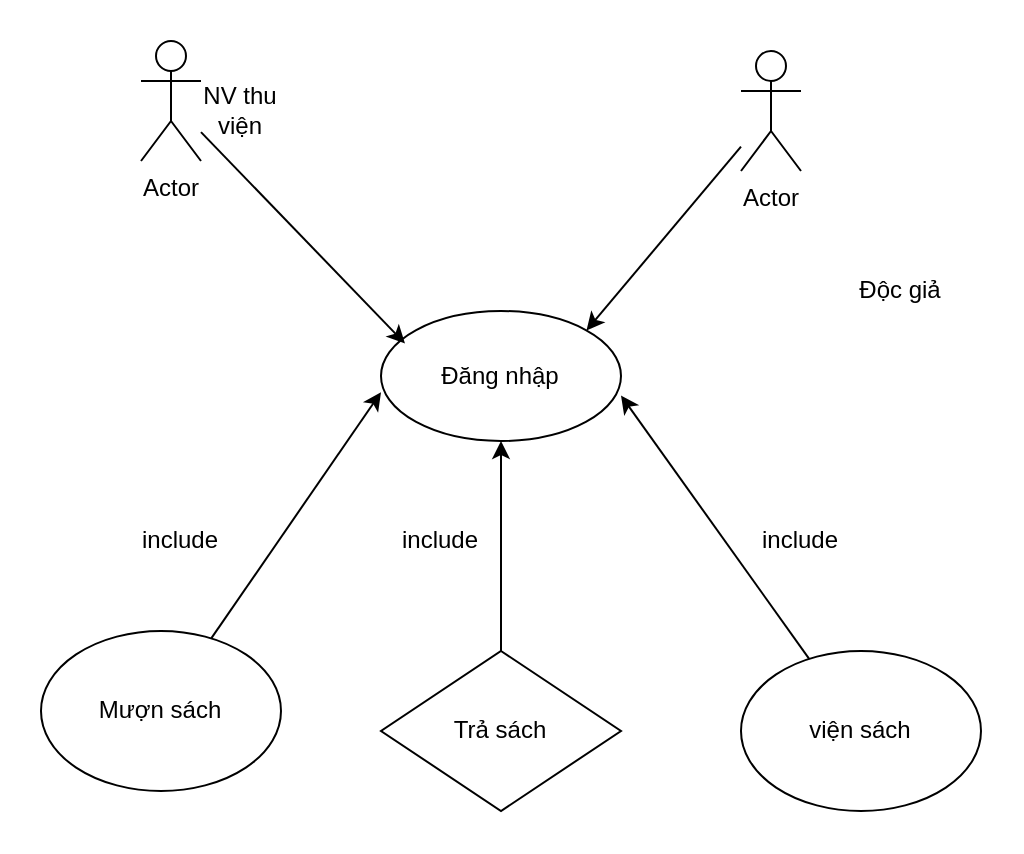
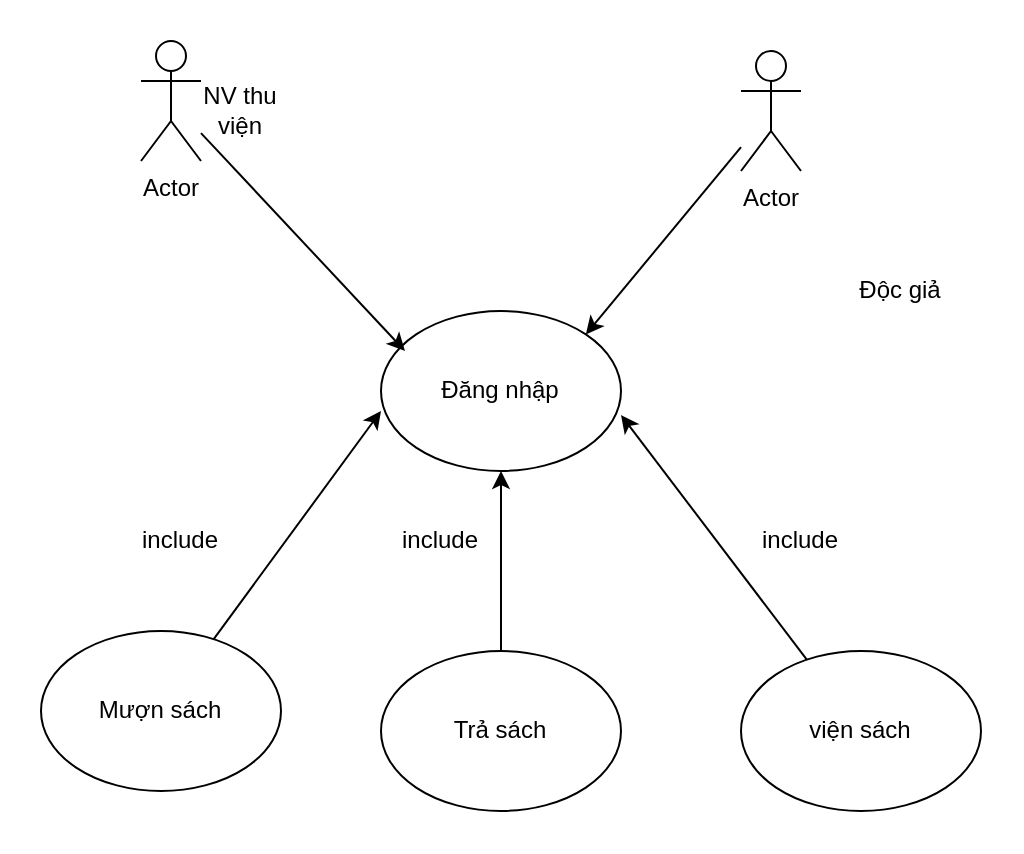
(501, 376) -> (501, 391)
(501, 731) -> (501, 731)
